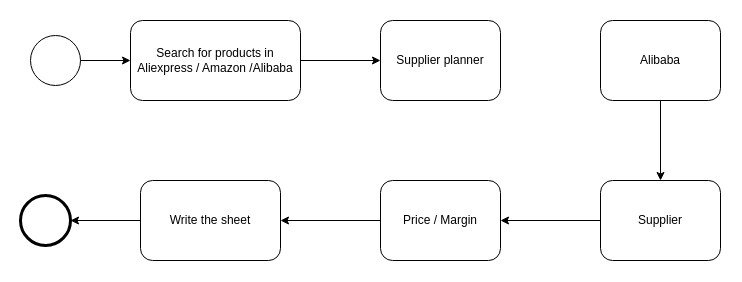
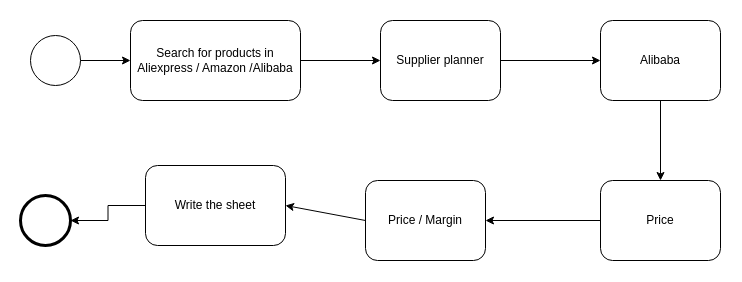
none -> (547, 61)
(211, 221) -> (216, 206)
(441, 221) -> (426, 221)
(661, 221) -> (661, 221)
